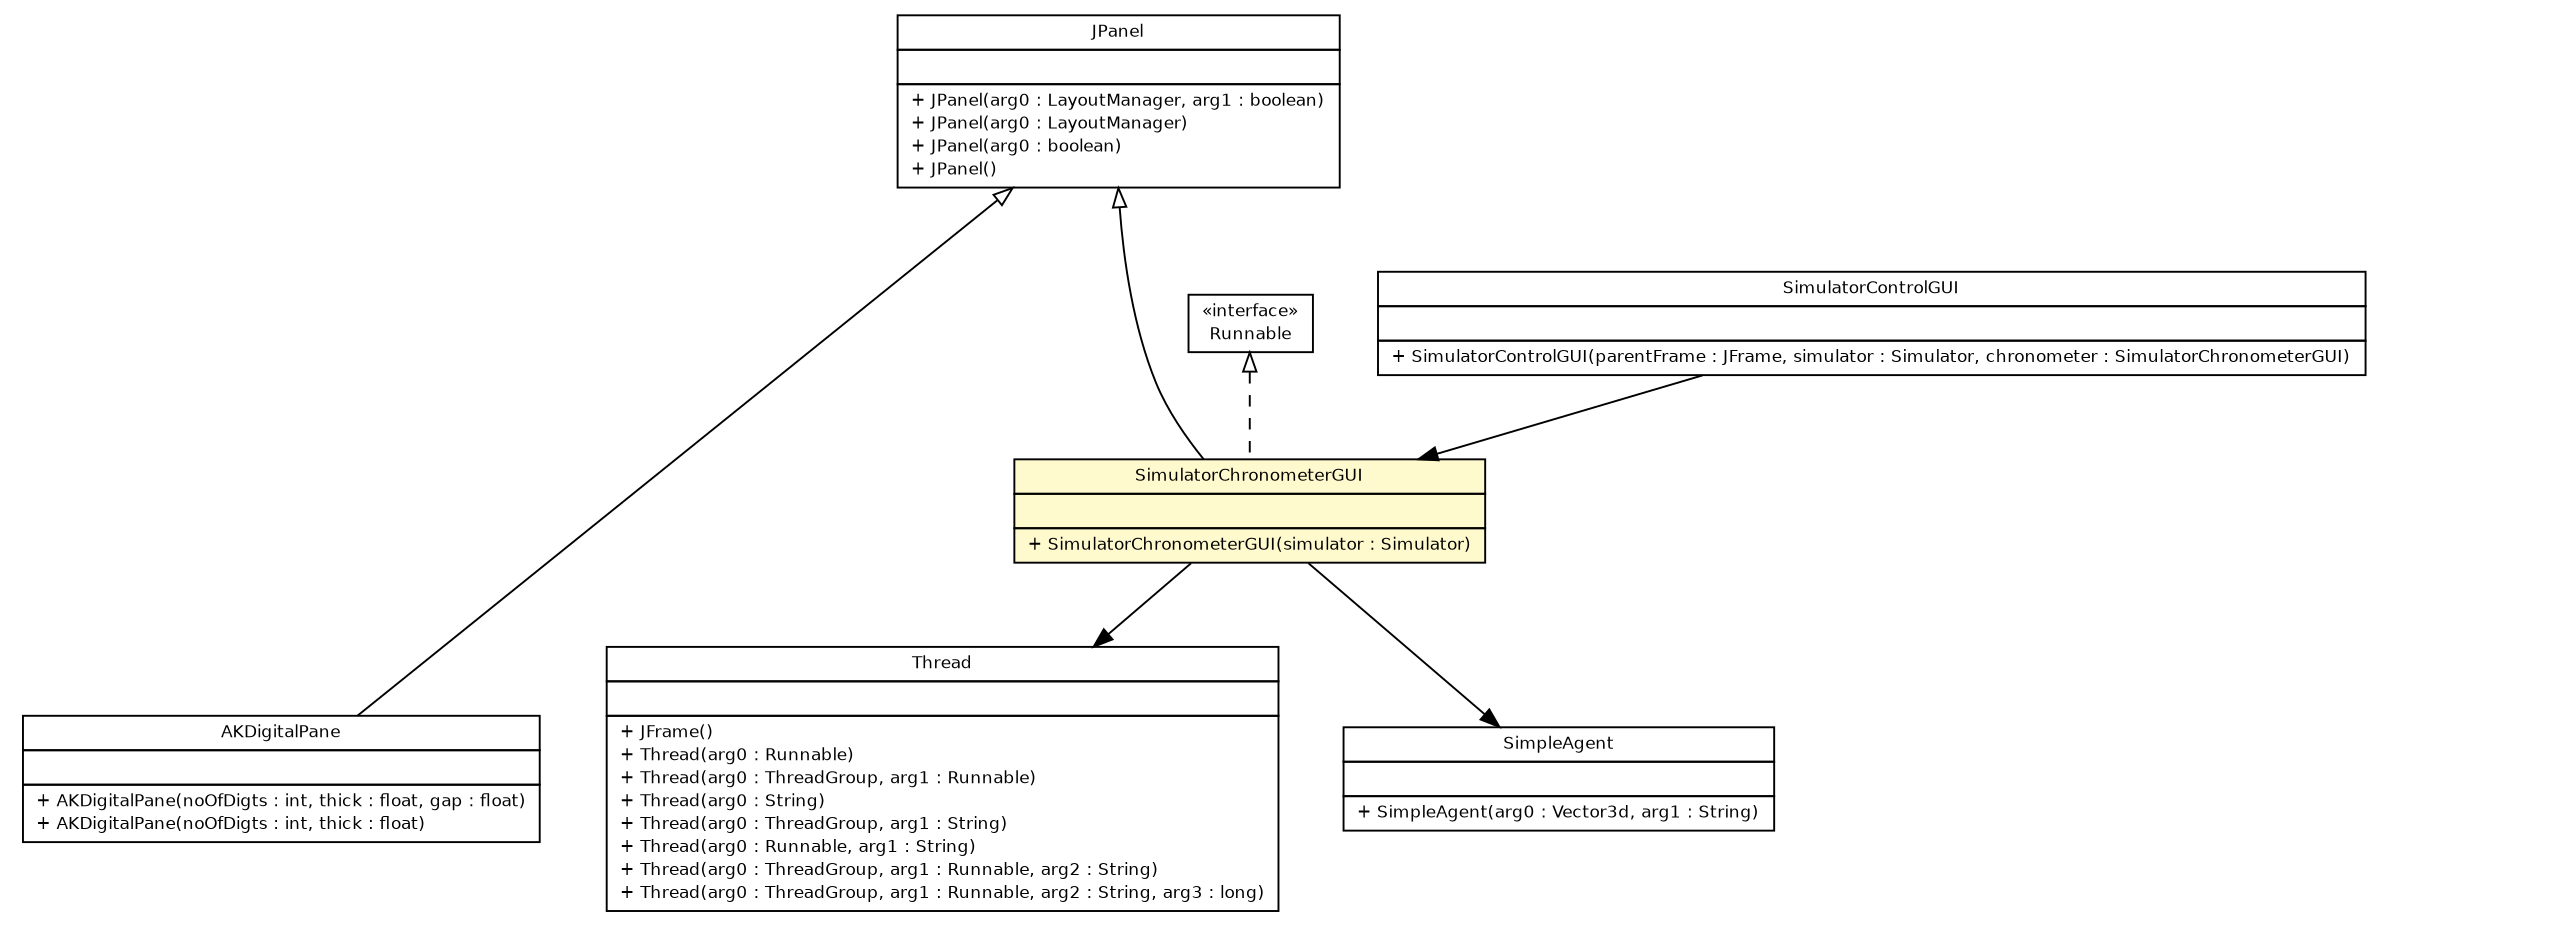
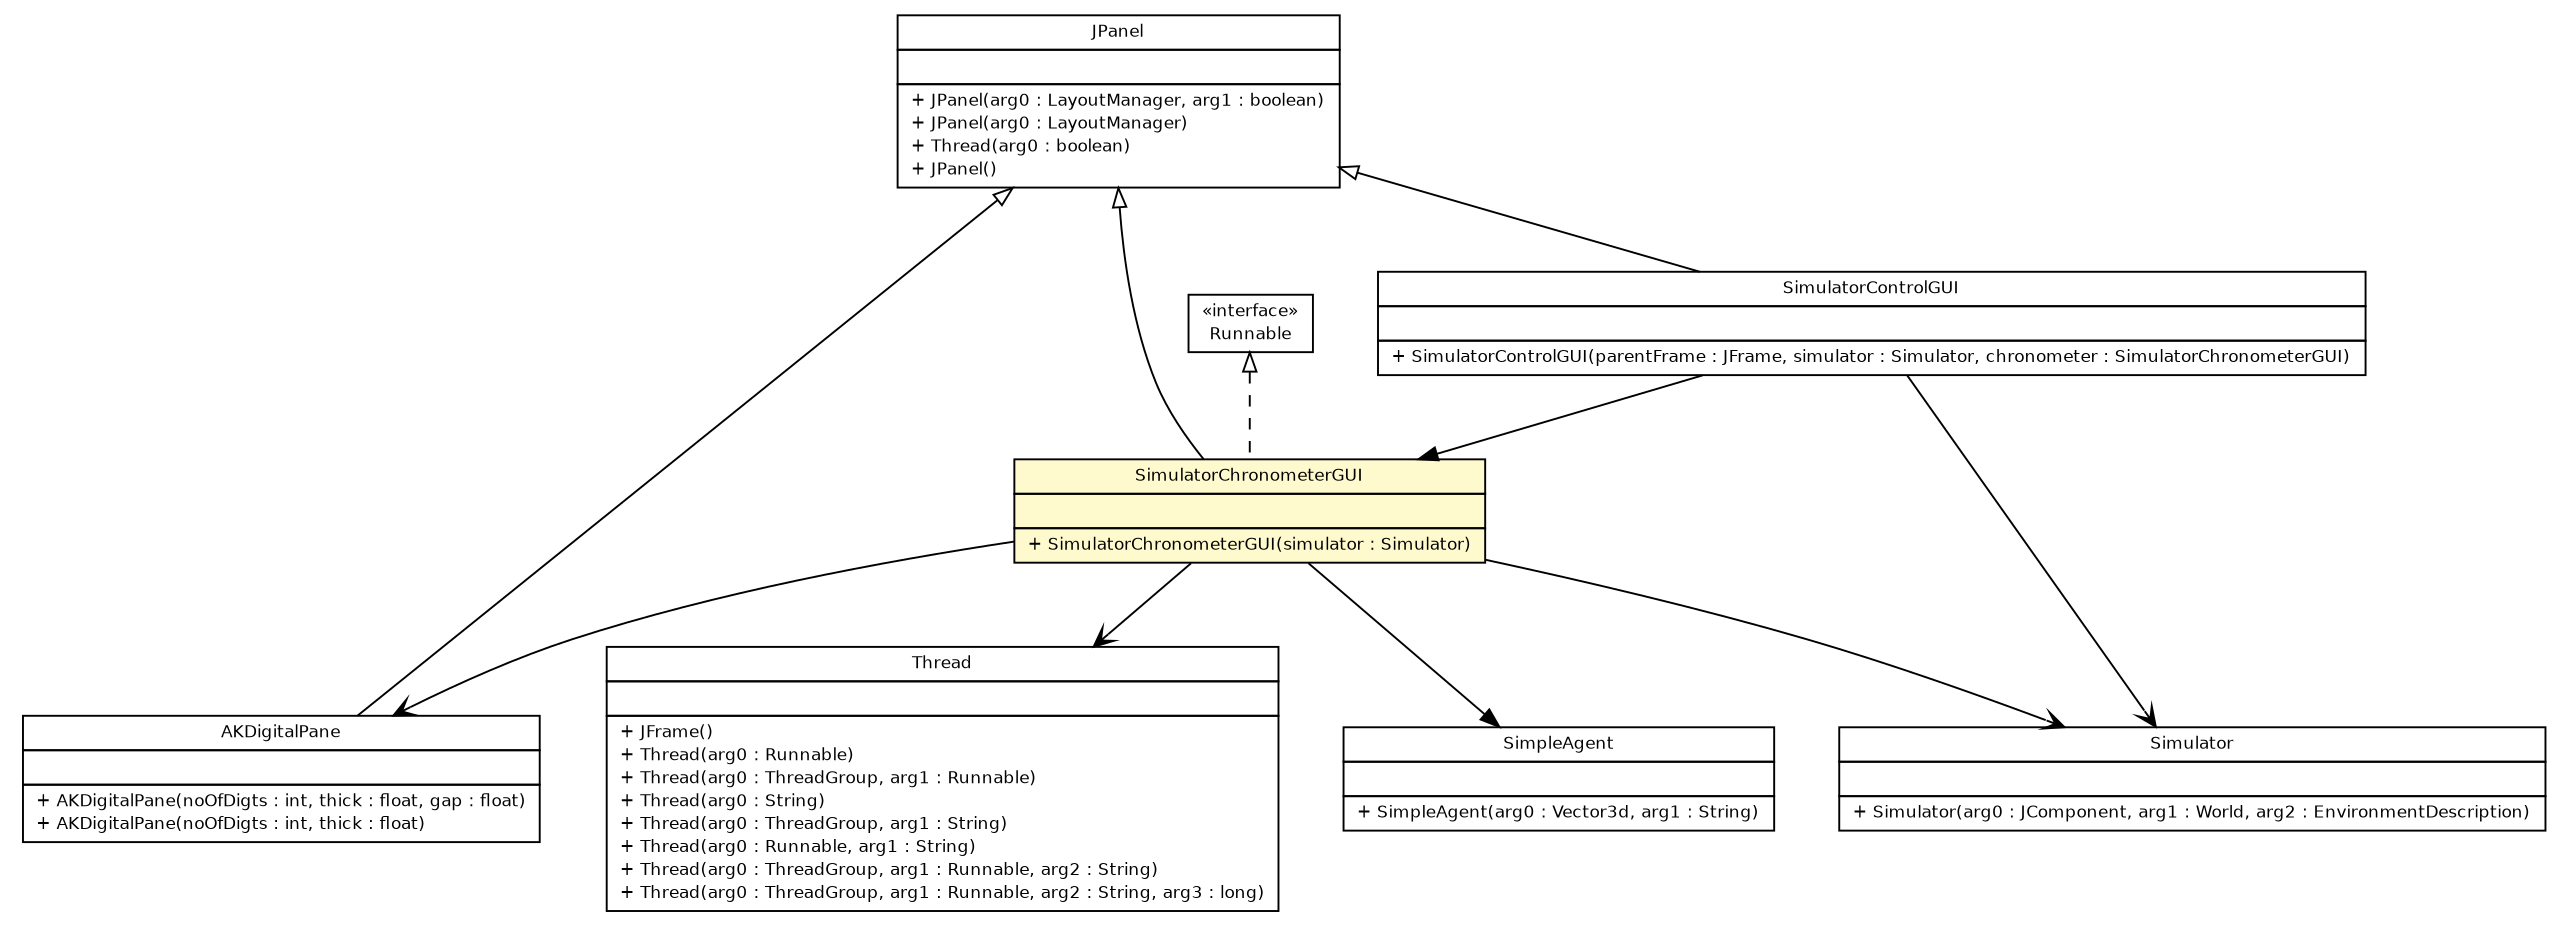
(1017, 146) -> (1021, 146)
none -> (1529, 222)
(1150, 599) -> (1150, 599)
none -> (706, 602)
none -> (2191, 779)
